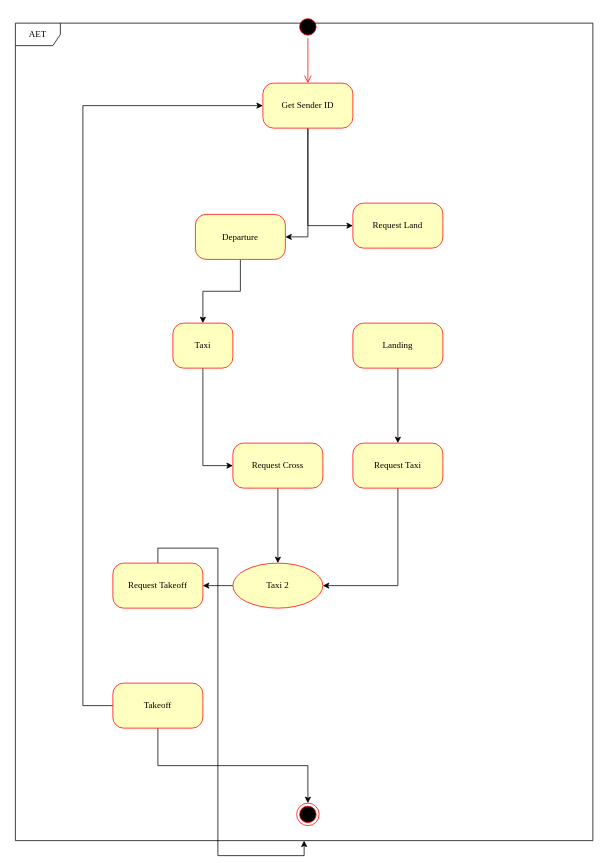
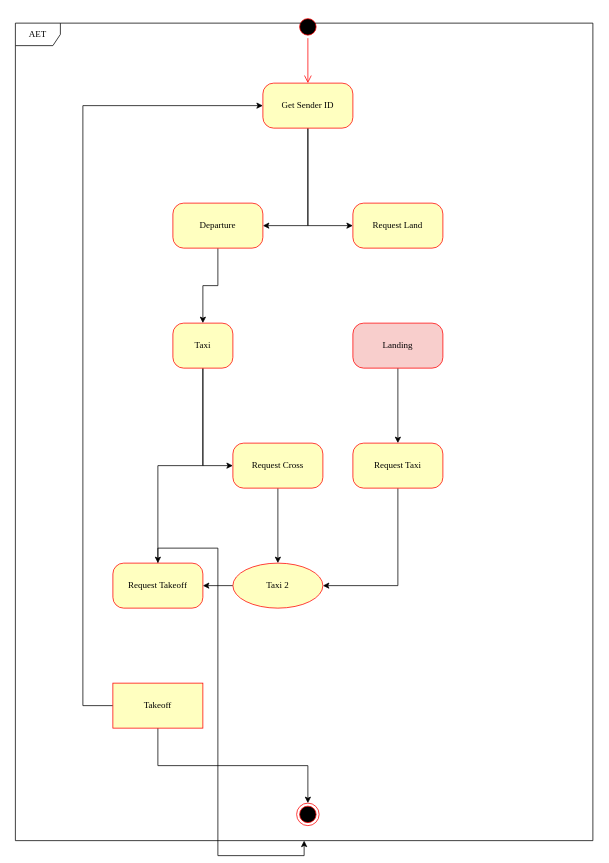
(240, 237) -> (218, 225)
(398, 345) -> (398, 345)
none -> (158, 484)
(158, 705) -> (158, 705)
